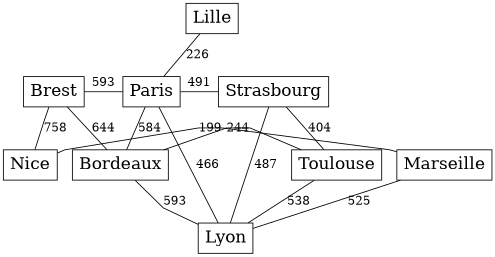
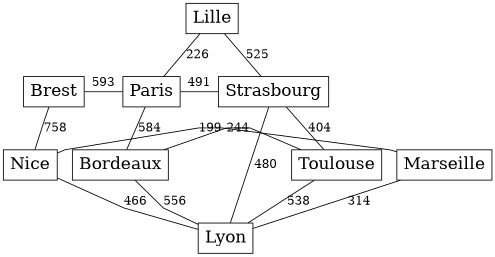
none -> (243, 55)
(87, 128) -> none
(189, 165) -> (126, 209)
(266, 165) -> (266, 165)
(175, 202) -> (175, 202)
(359, 202) -> (359, 202)
